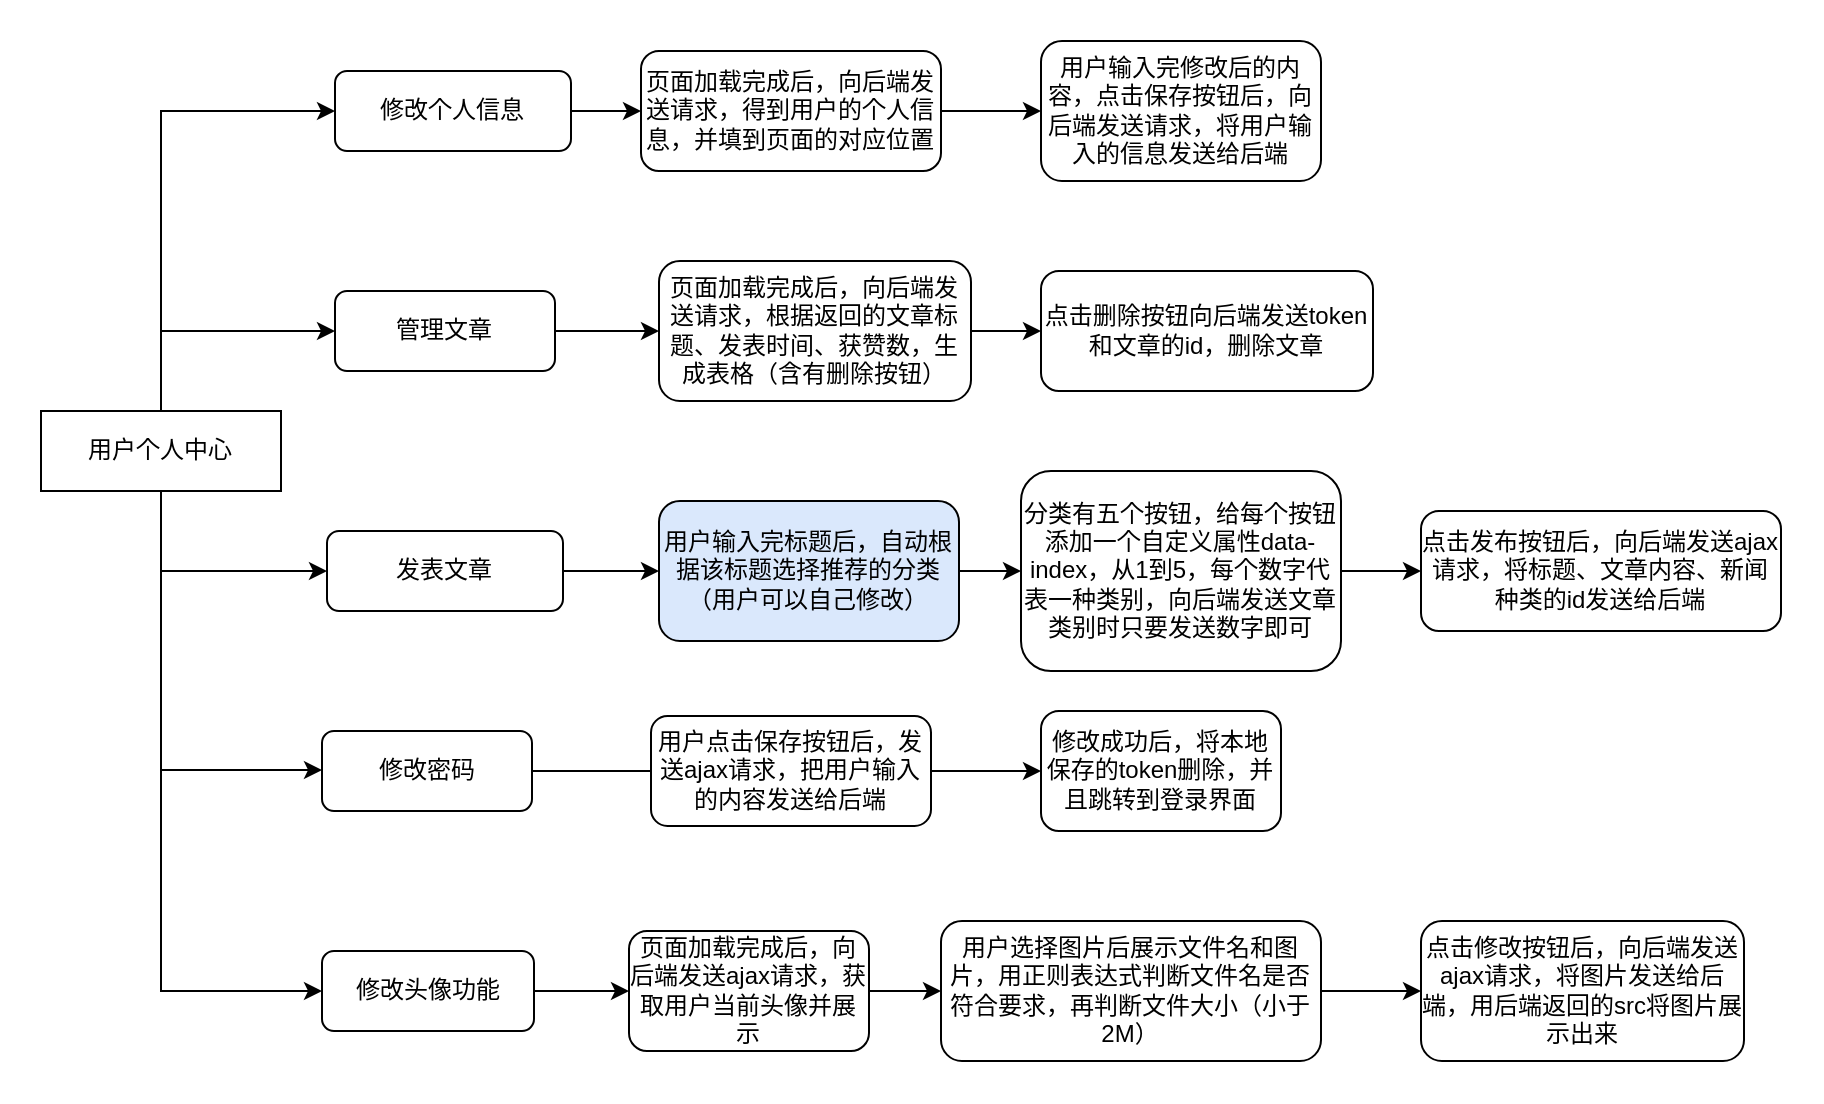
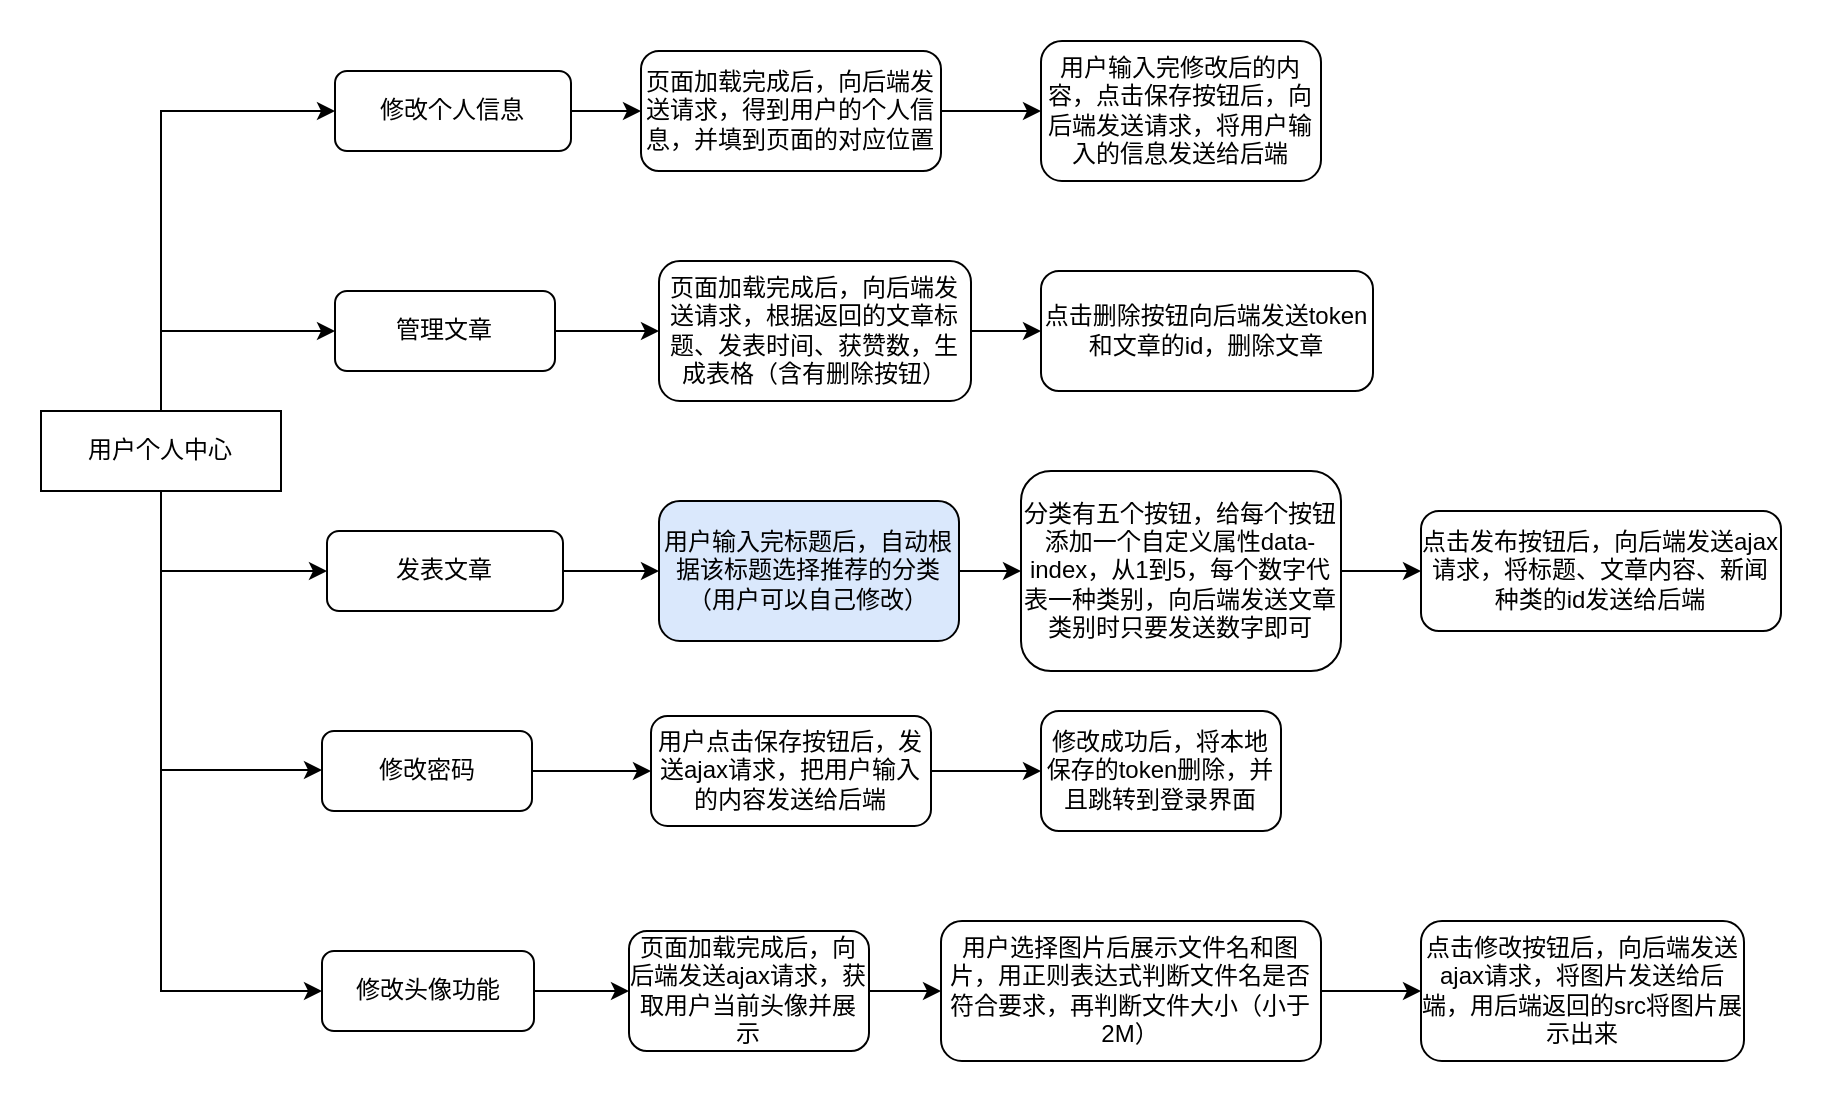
(641, 771) -> (636, 771)
